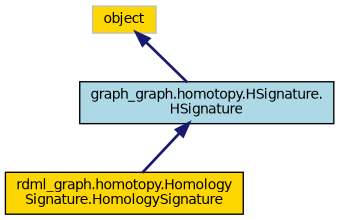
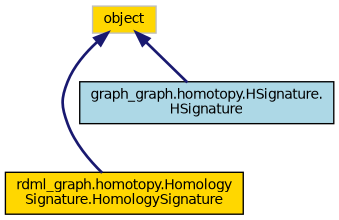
(161, 153) -> (63, 108)
